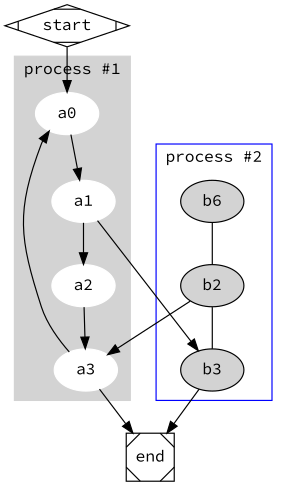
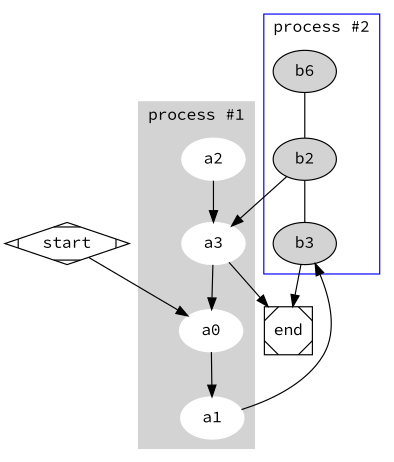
(83, 238) -> none
